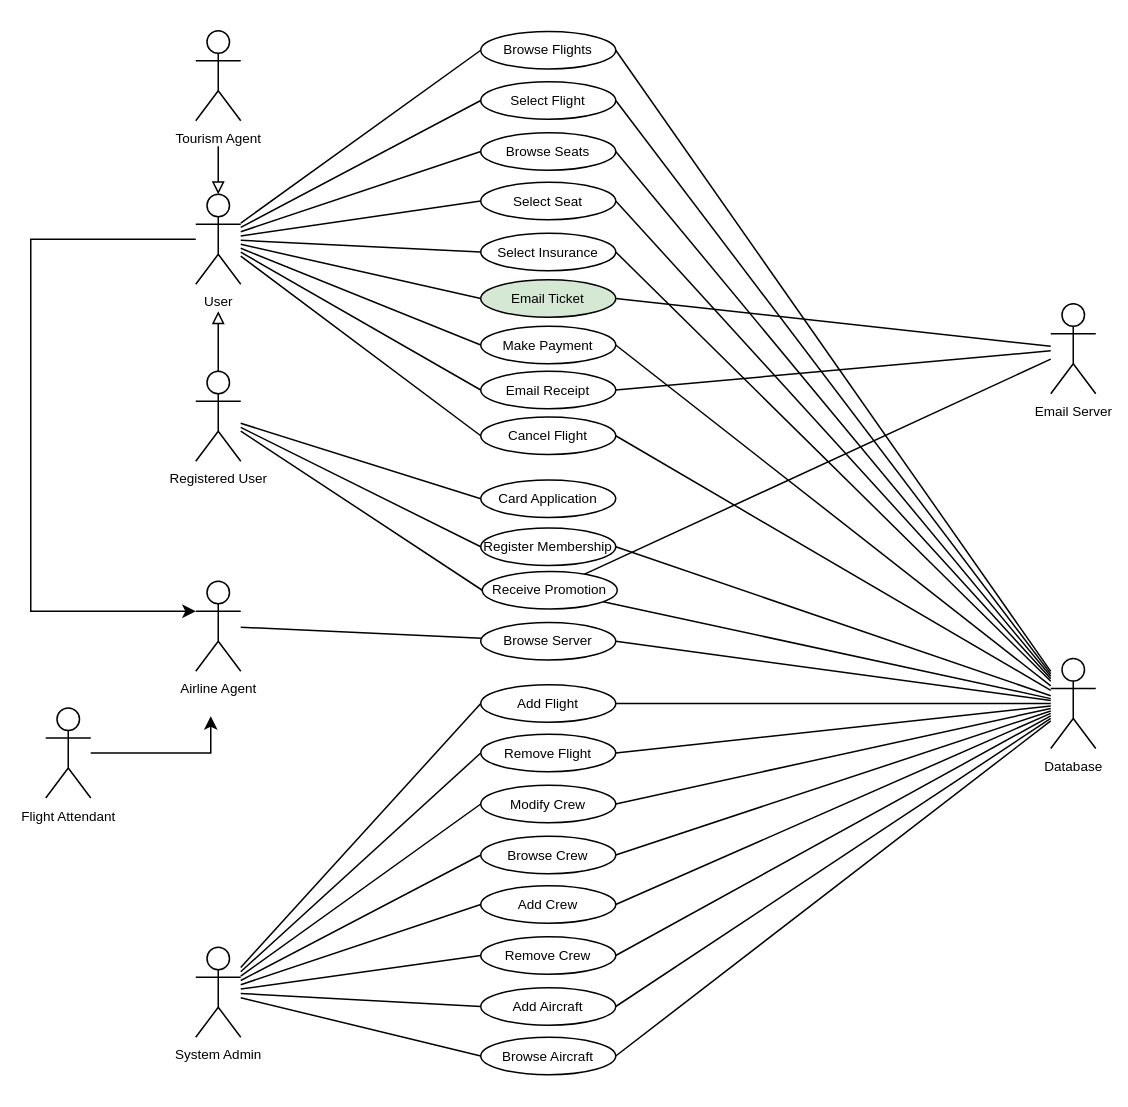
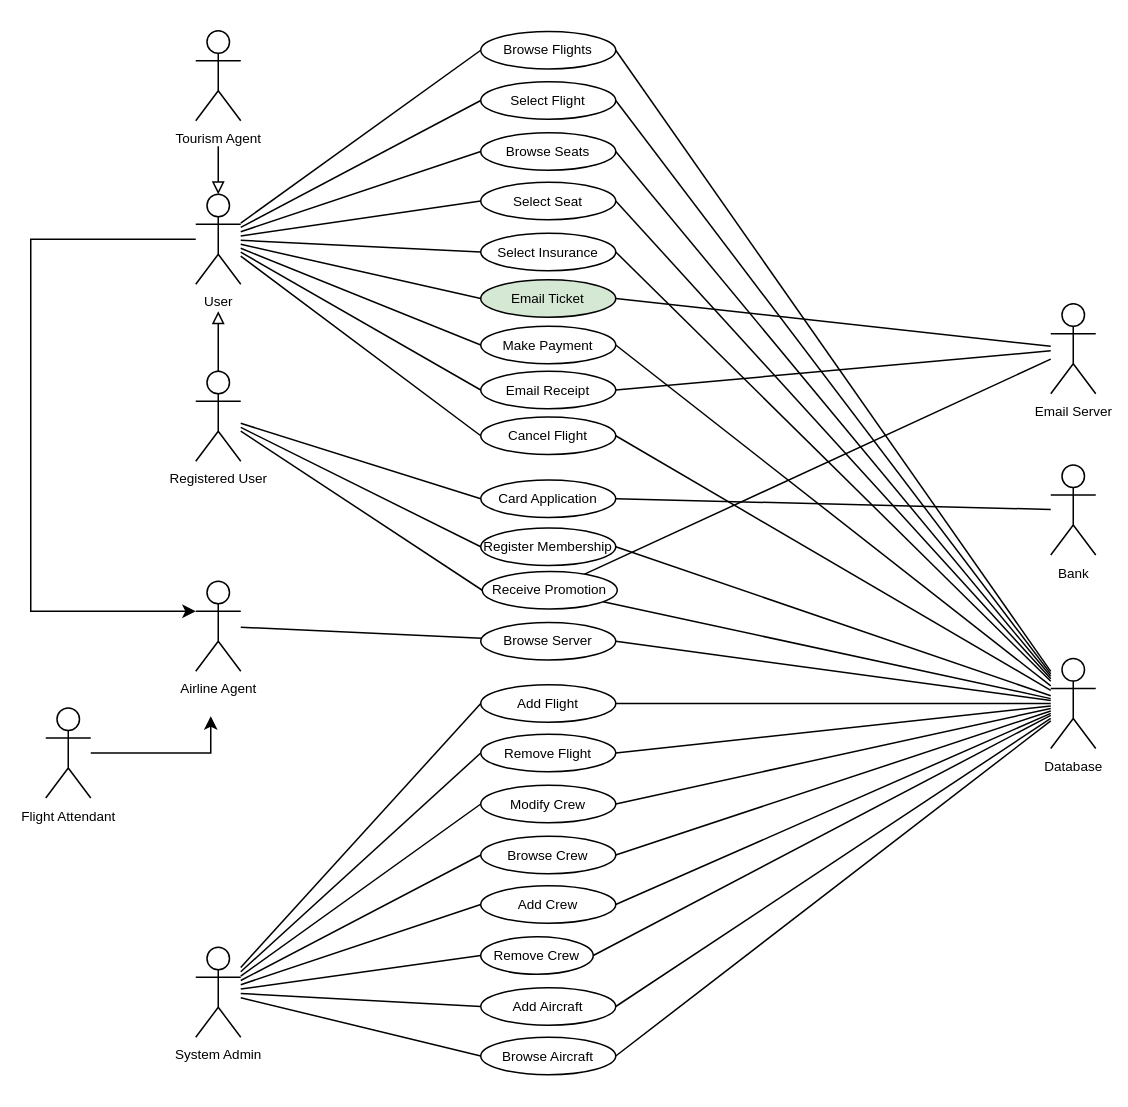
none -> (939, 507)
none -> (1073, 510)
(548, 956) -> (537, 956)
